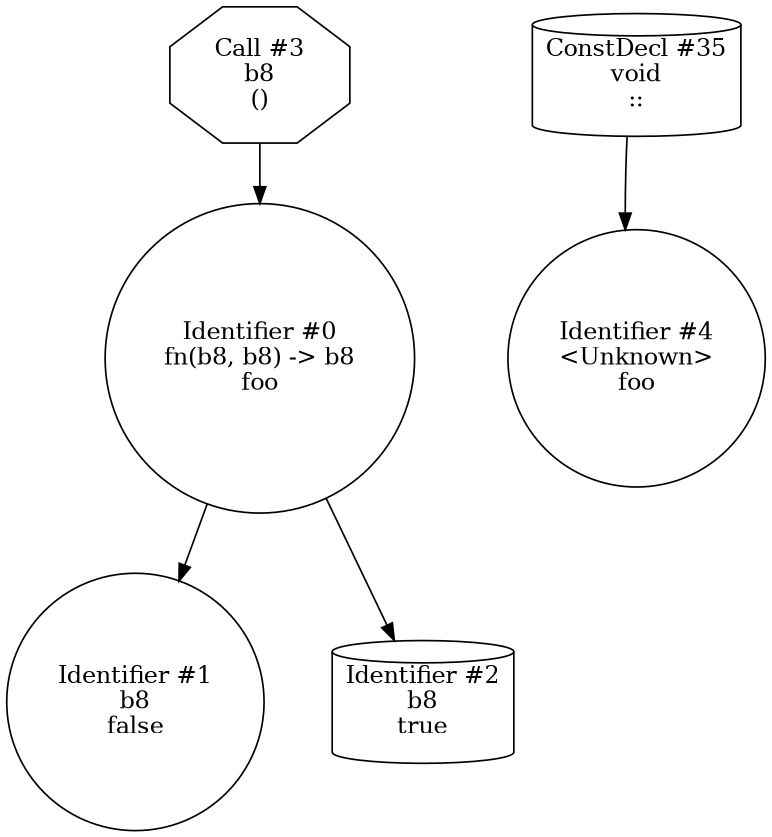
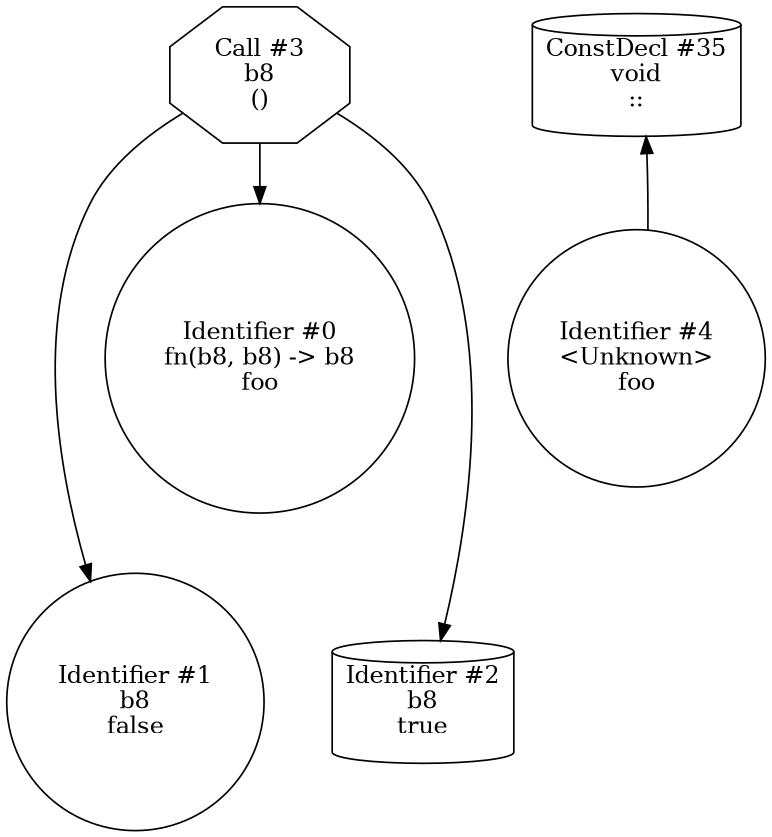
(626, 175) -> (648, 192)
(196, 534) -> (59, 318)
(357, 562) -> (468, 347)
